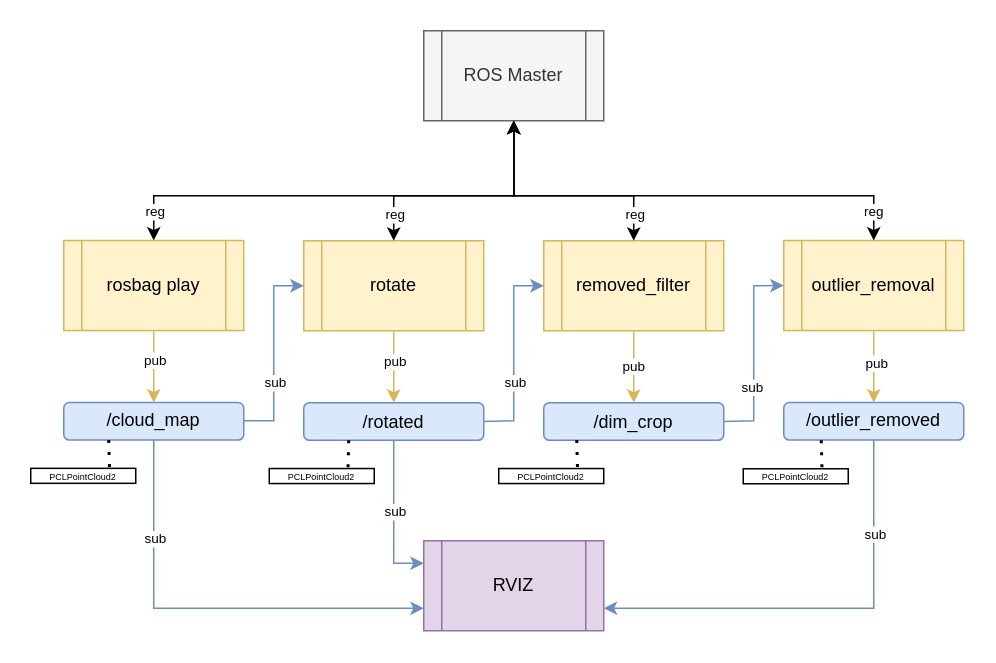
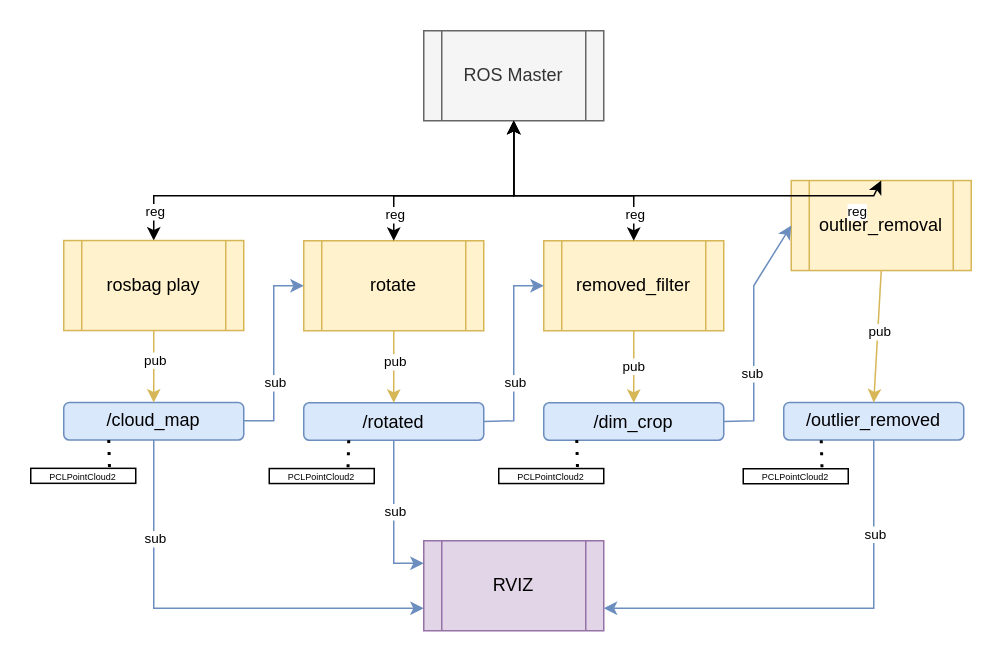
(874, 286) -> (881, 226)
